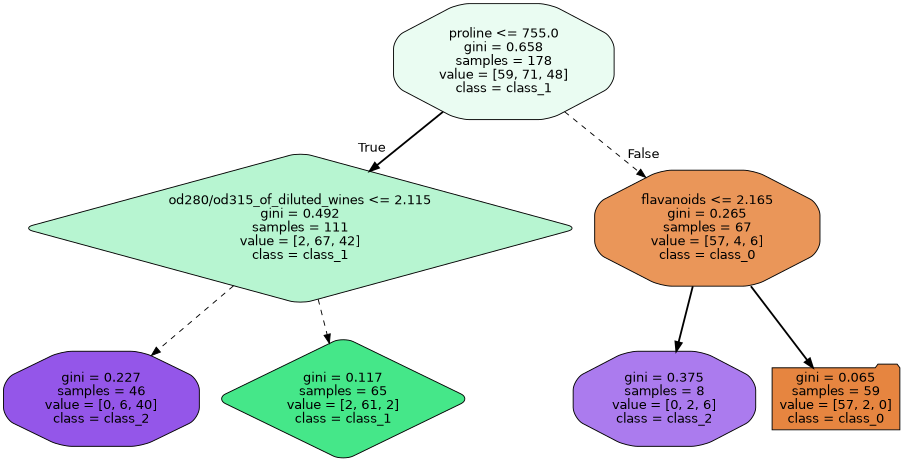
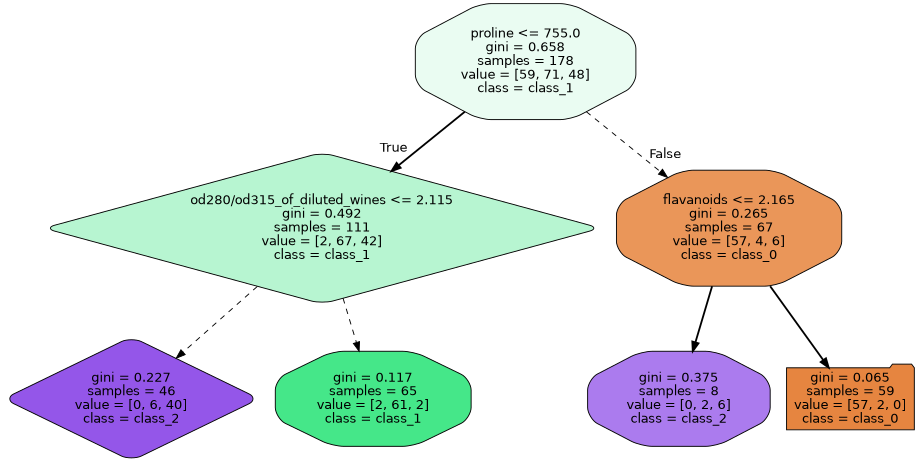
(101, 399) -> (131, 399)
(343, 399) -> (373, 399)
